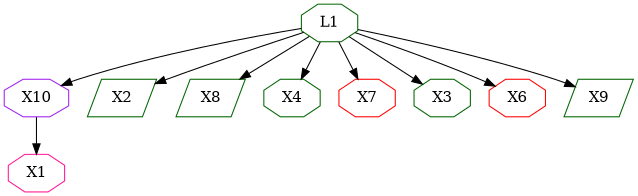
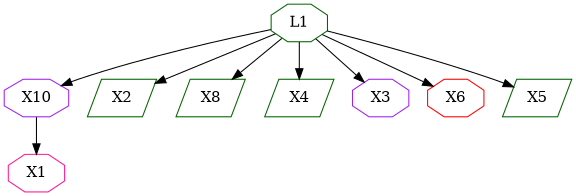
(292, 98) -> (299, 98)
(367, 98) -> none
(442, 98) -> (381, 98)
(599, 98) -> (537, 98)
